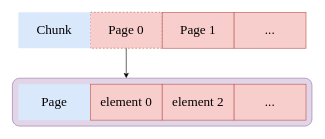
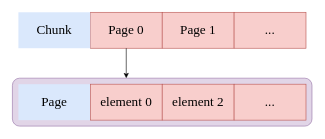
(126, 30) -> (126, 30)
